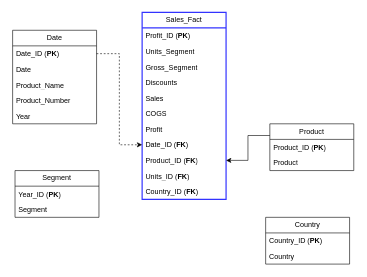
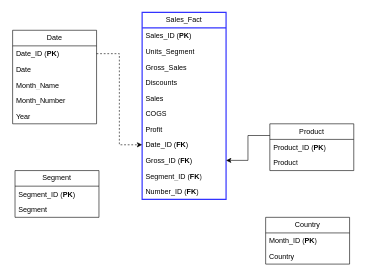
(173, 36) -> (171, 36)
(172, 68) -> (167, 68)
(40, 86) -> (36, 86)
(44, 101) -> (40, 101)
(176, 161) -> (172, 161)
(171, 177) -> (176, 177)
(176, 192) -> (174, 192)
(42, 195) -> (48, 195)
(298, 242) -> (294, 242)
